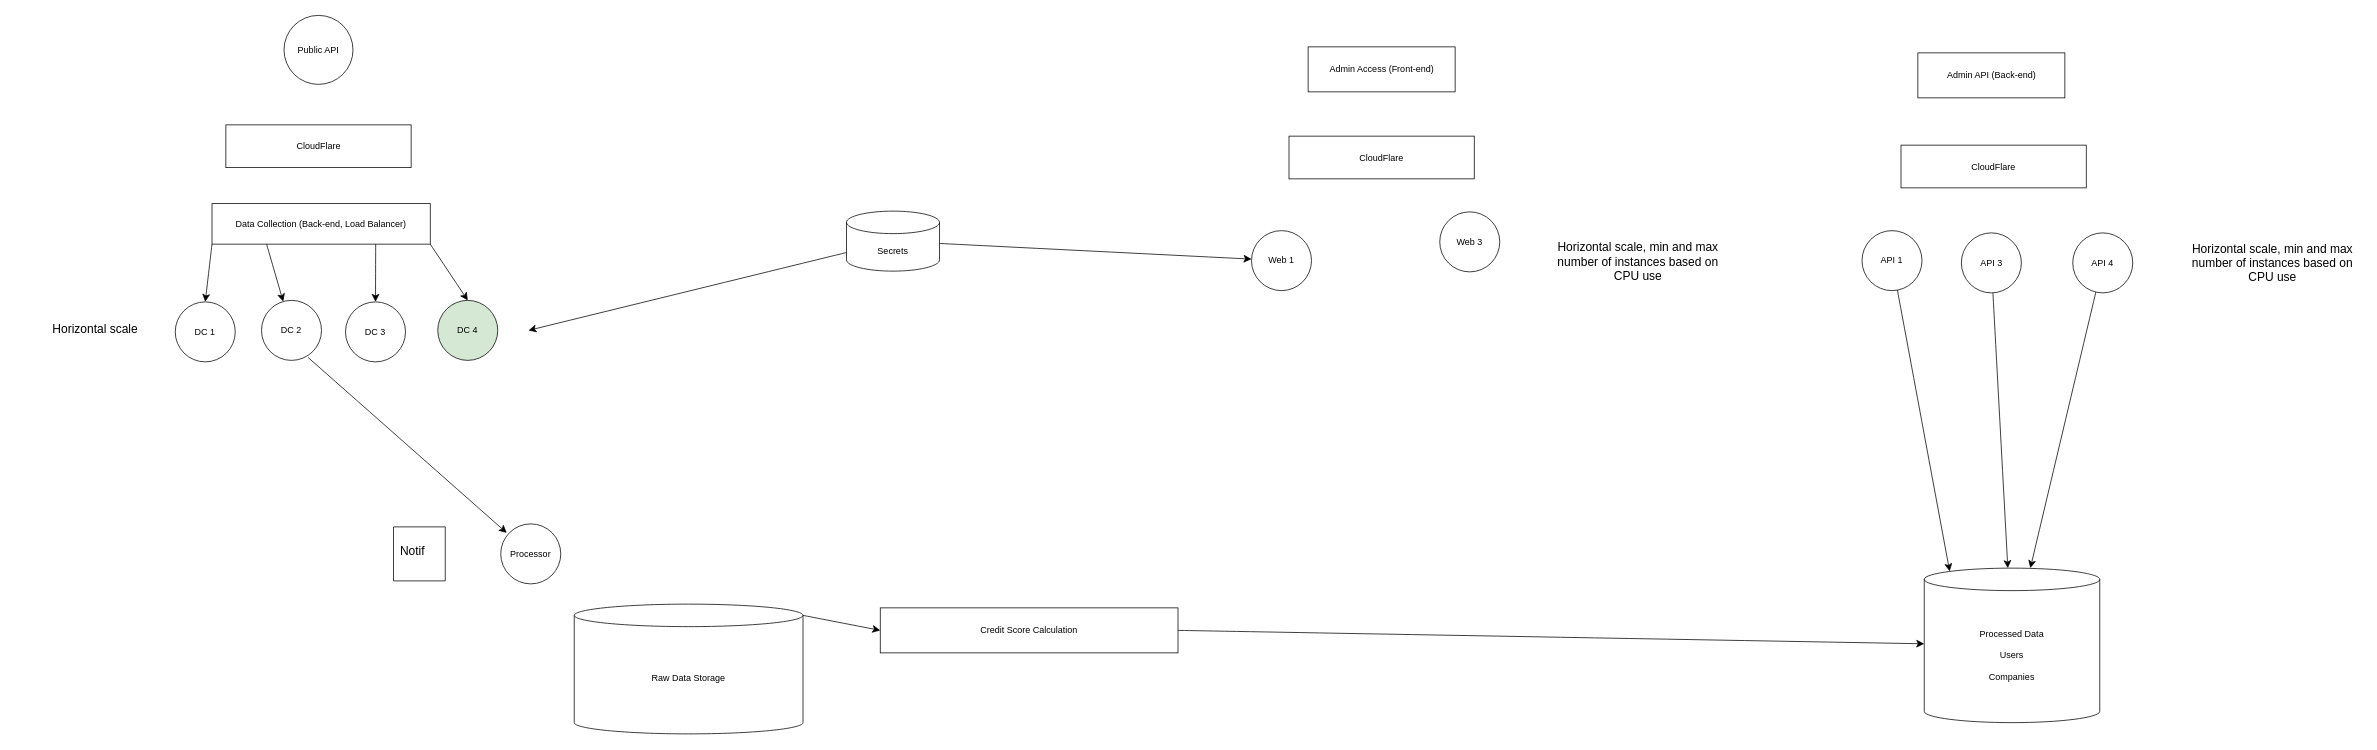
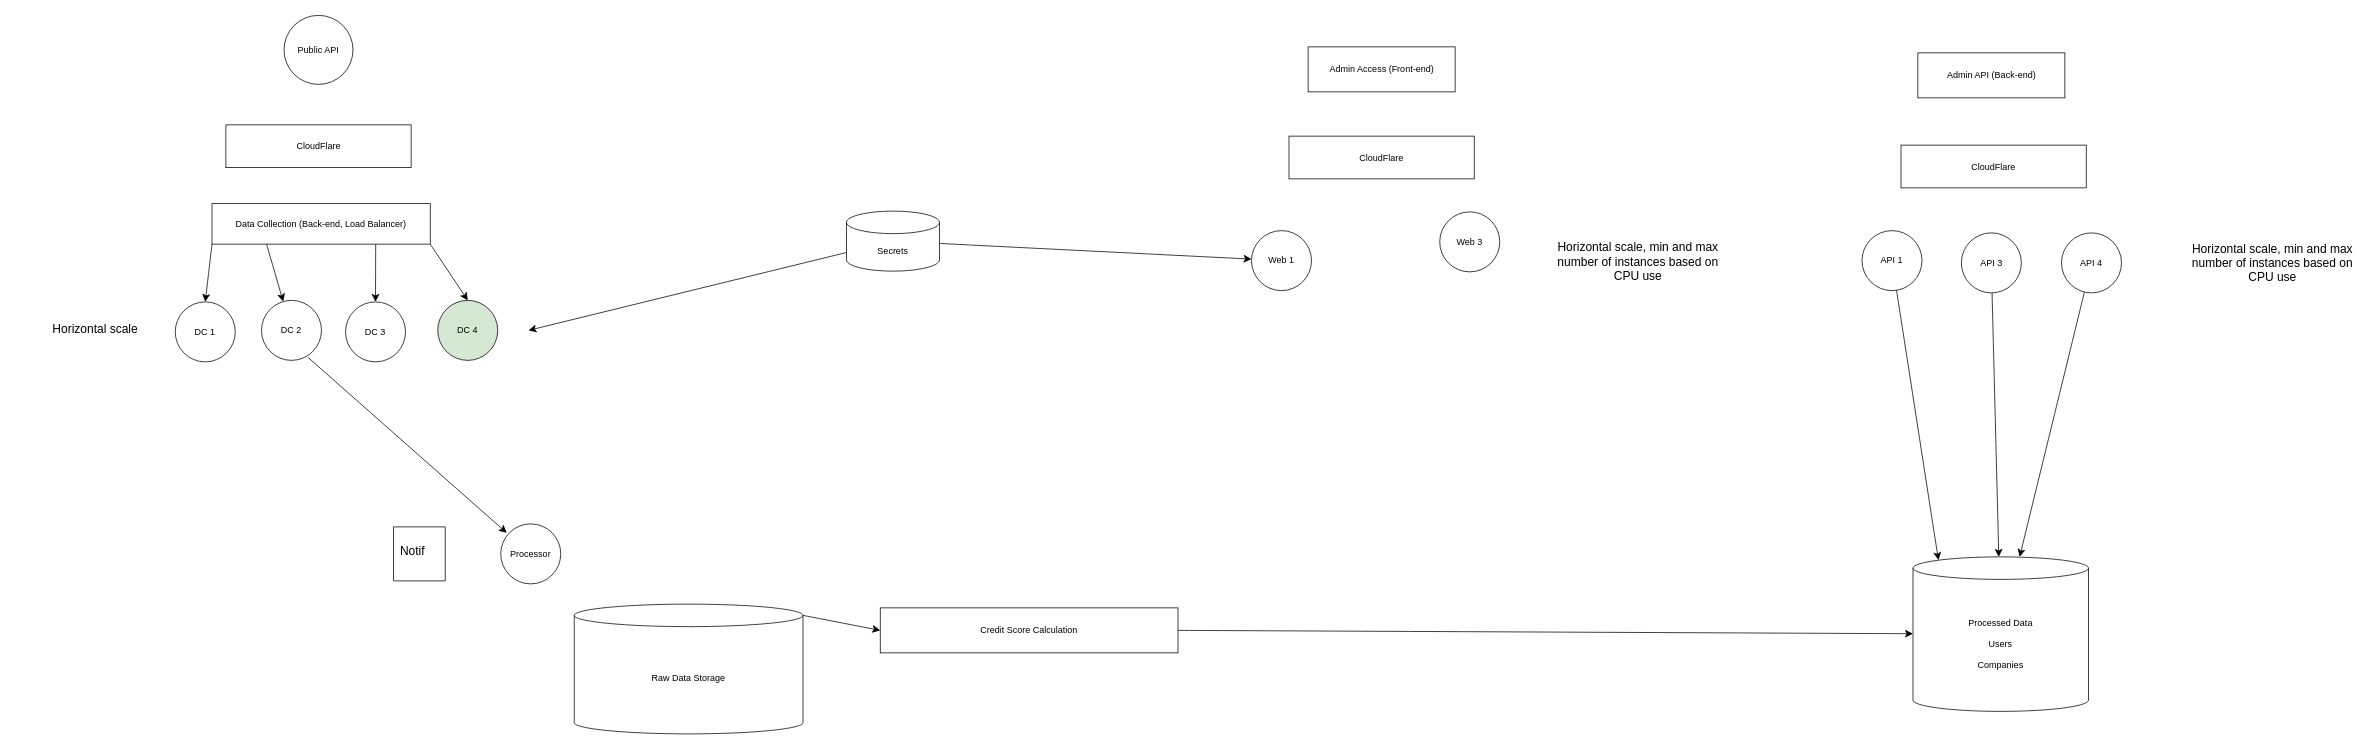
(2103, 263) -> (2091, 263)
(2012, 645) -> (2001, 634)
